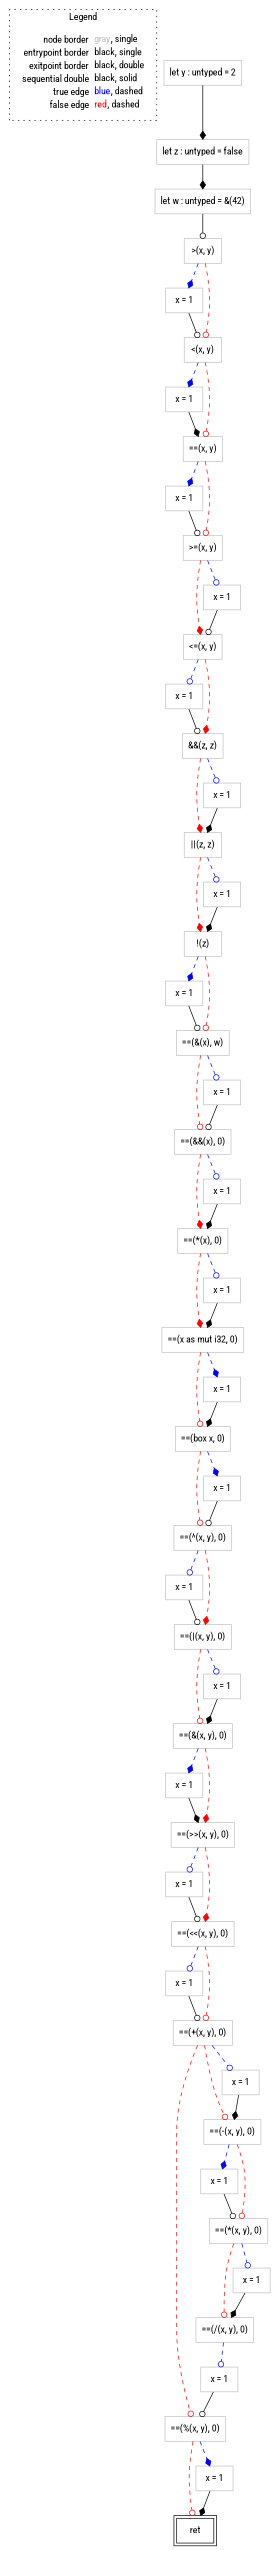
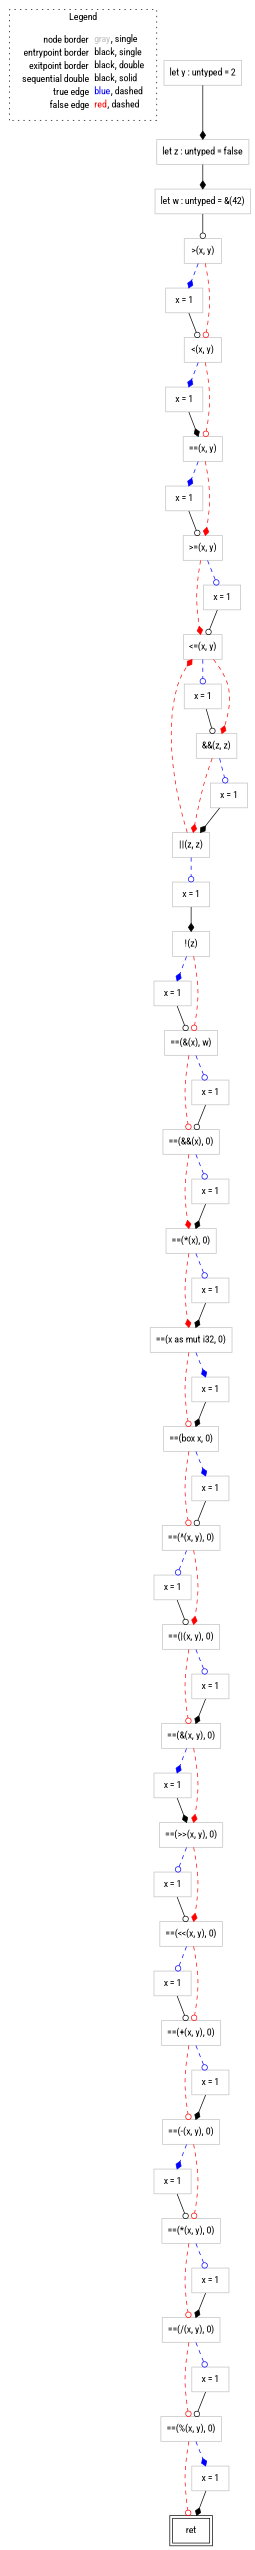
(210, 496) -> (210, 494)
(197, 890) -> (172, 749)
(177, 2227) -> (185, 2377)
